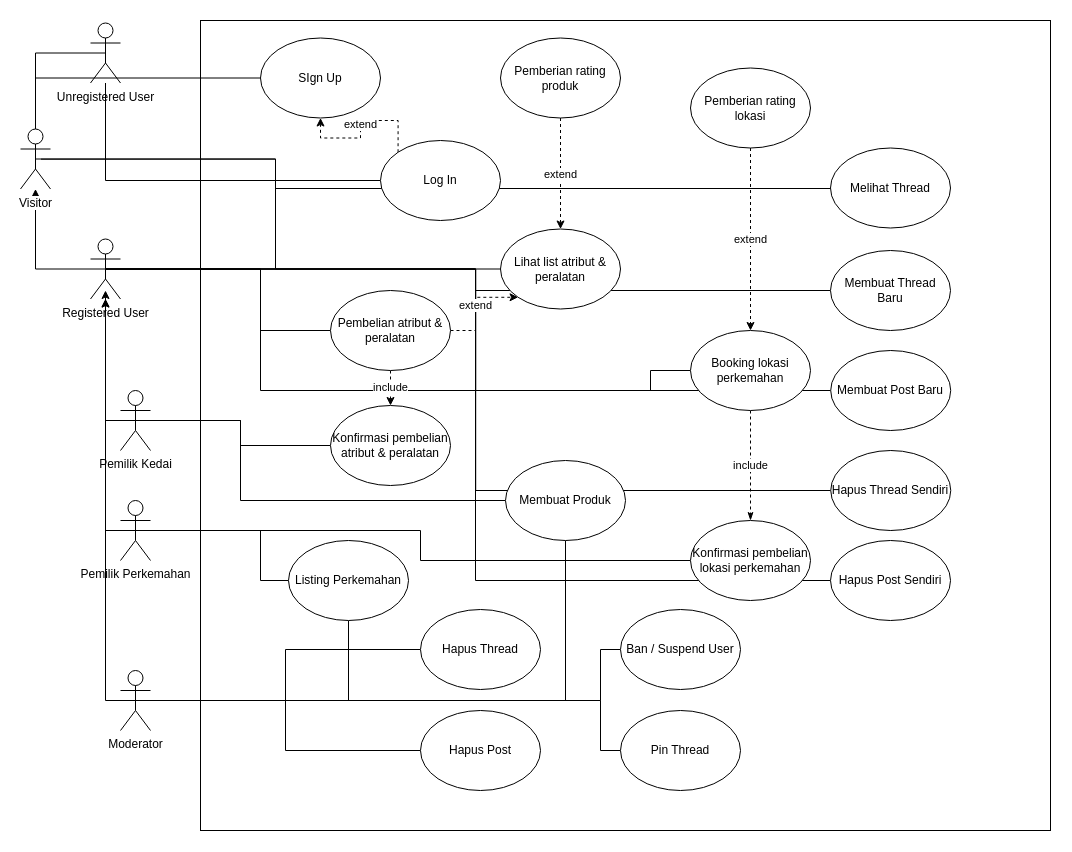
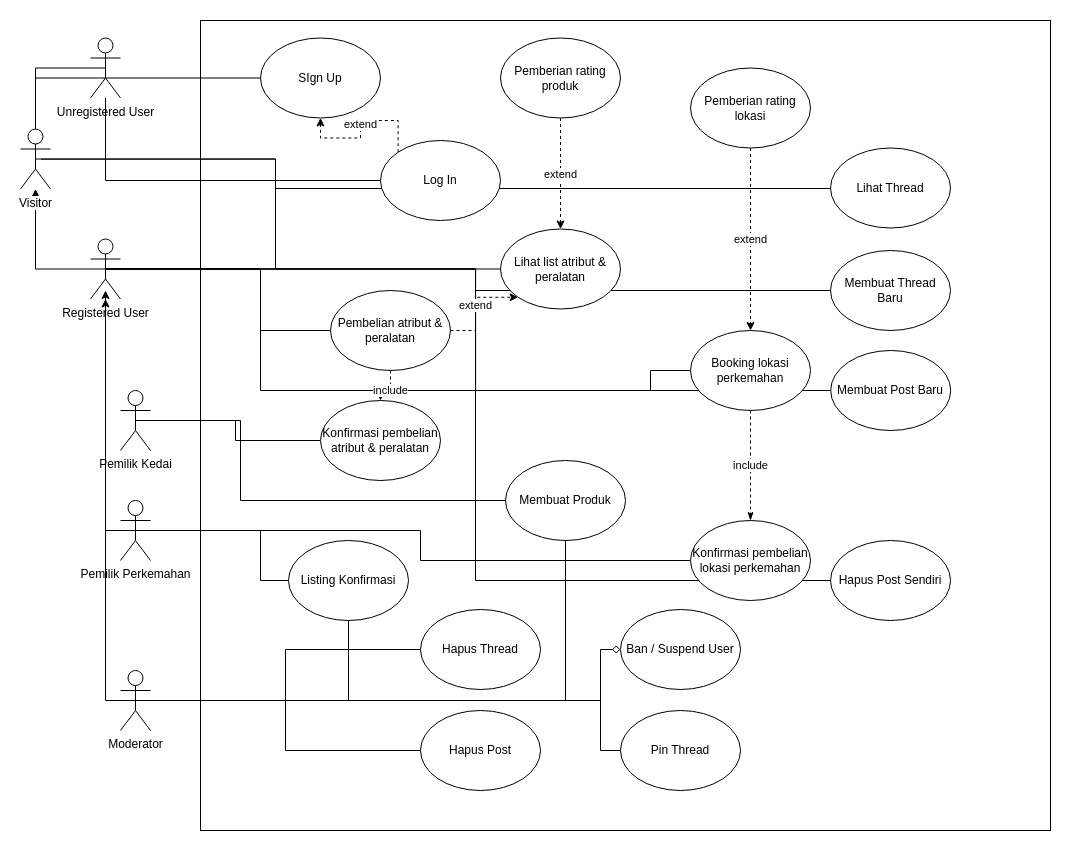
(106, 53) -> (106, 68)
(891, 189) -> (891, 189)
(121, 421) -> none
(391, 446) -> (381, 441)
(726, 491) -> none
(891, 491) -> none
(349, 581) -> (349, 581)
(616, 650) -> (612, 650)
